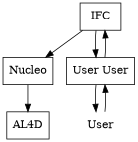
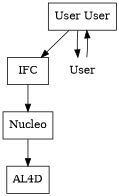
(95, 40) -> none
